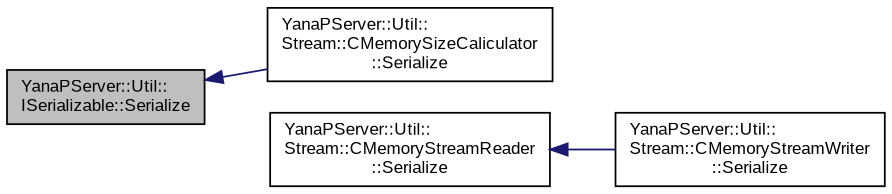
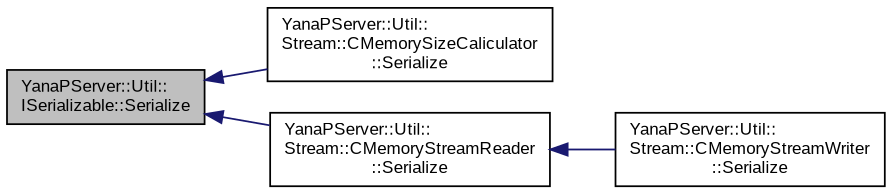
none -> (246, 121)
